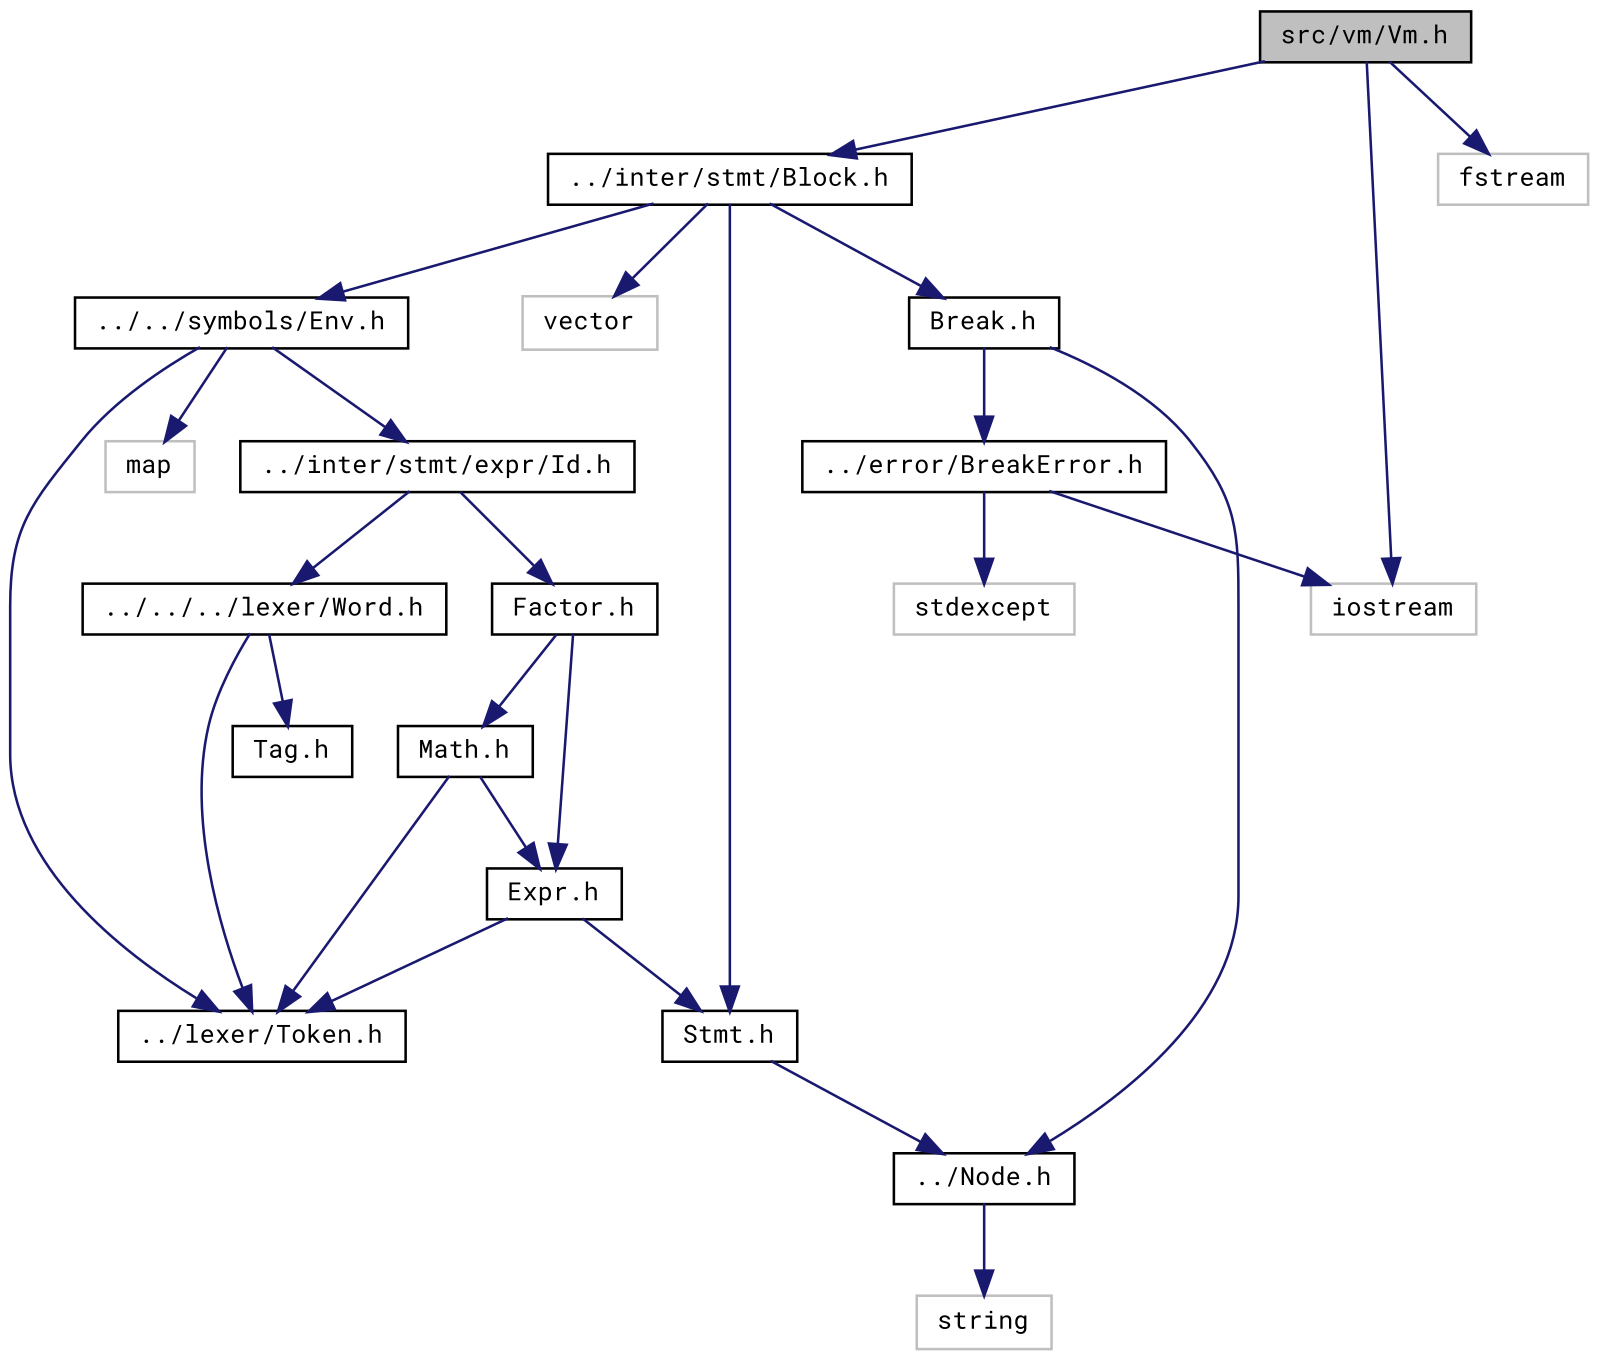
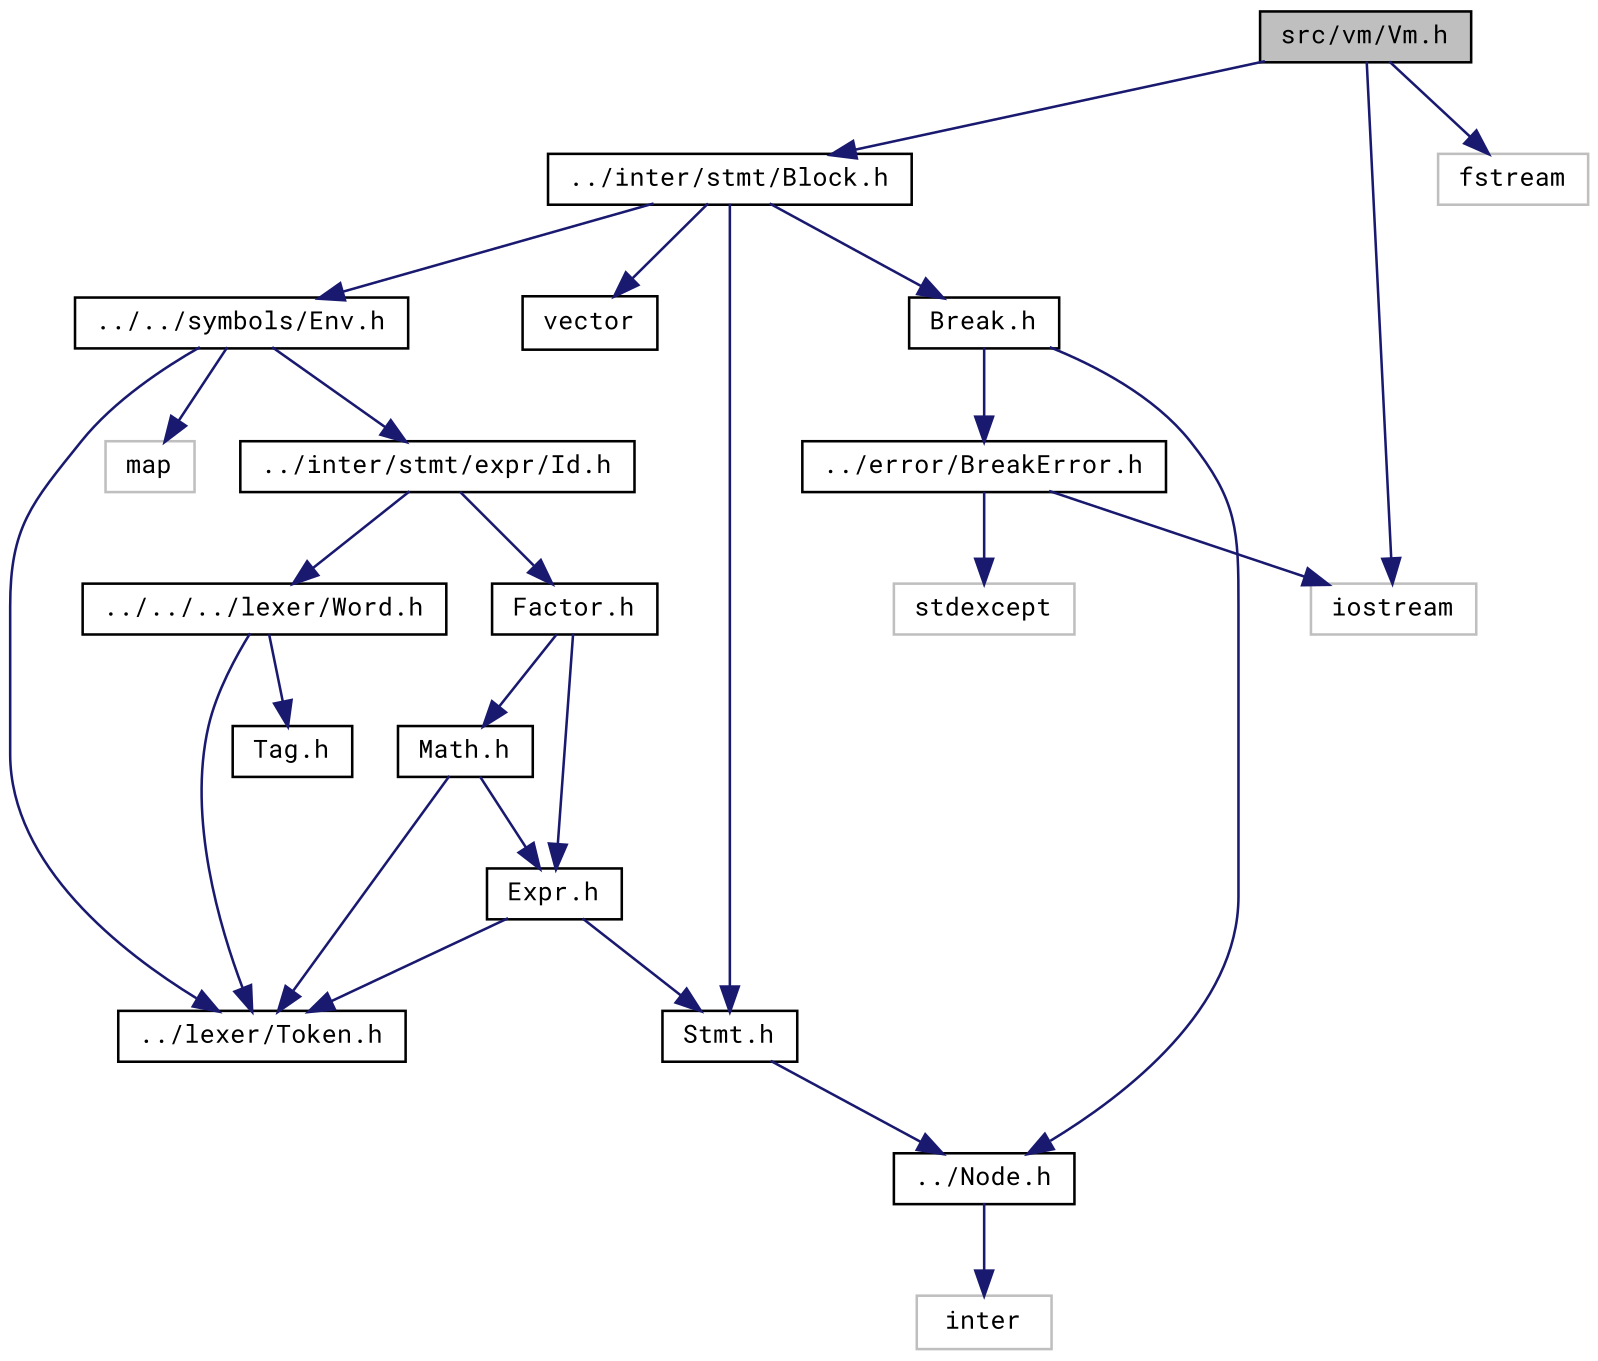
(590, 323) -> (590, 323)
(984, 1322) -> (984, 1322)
